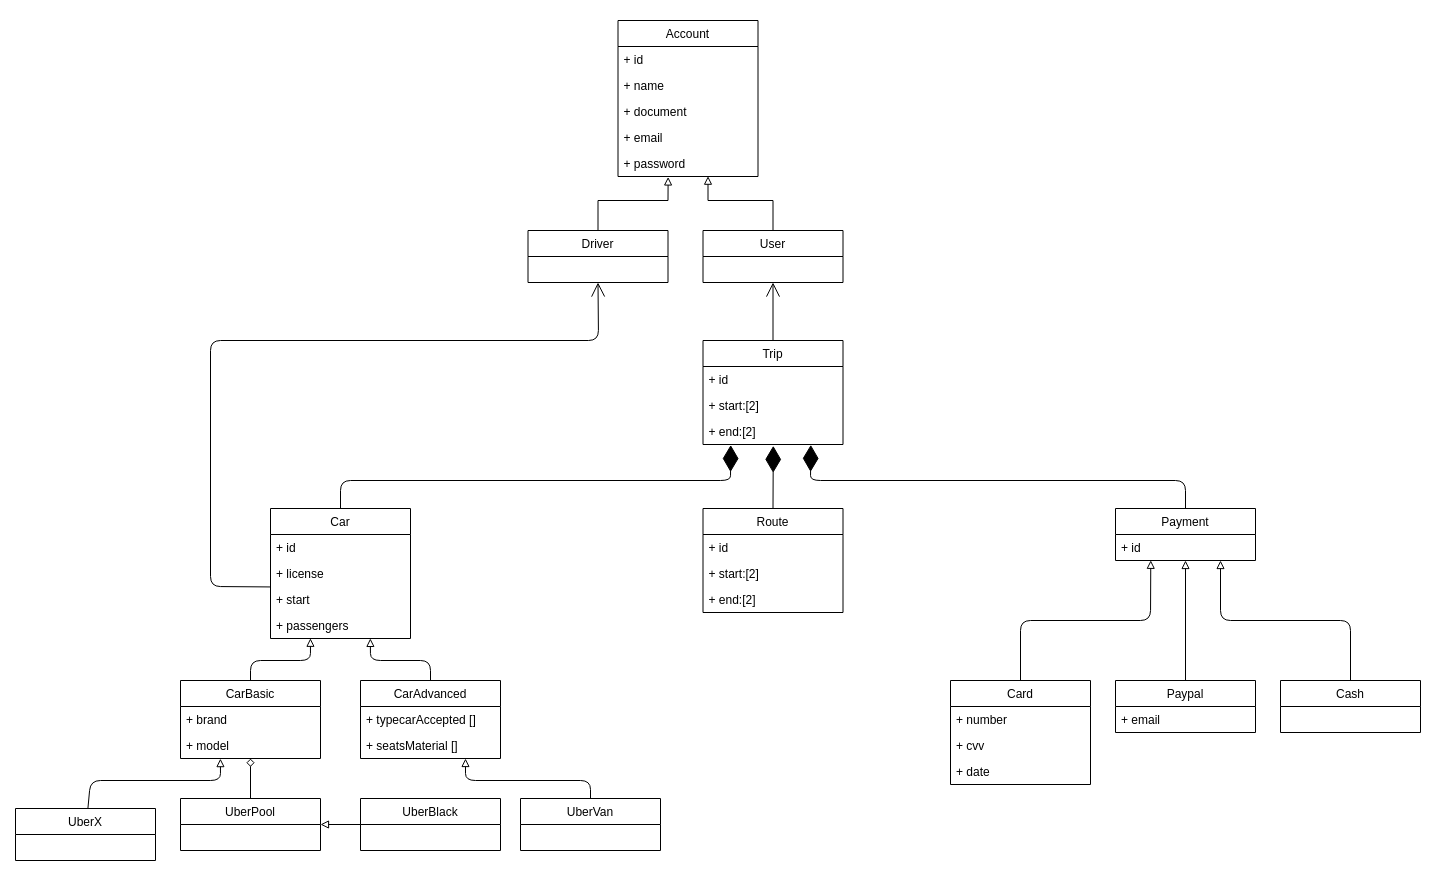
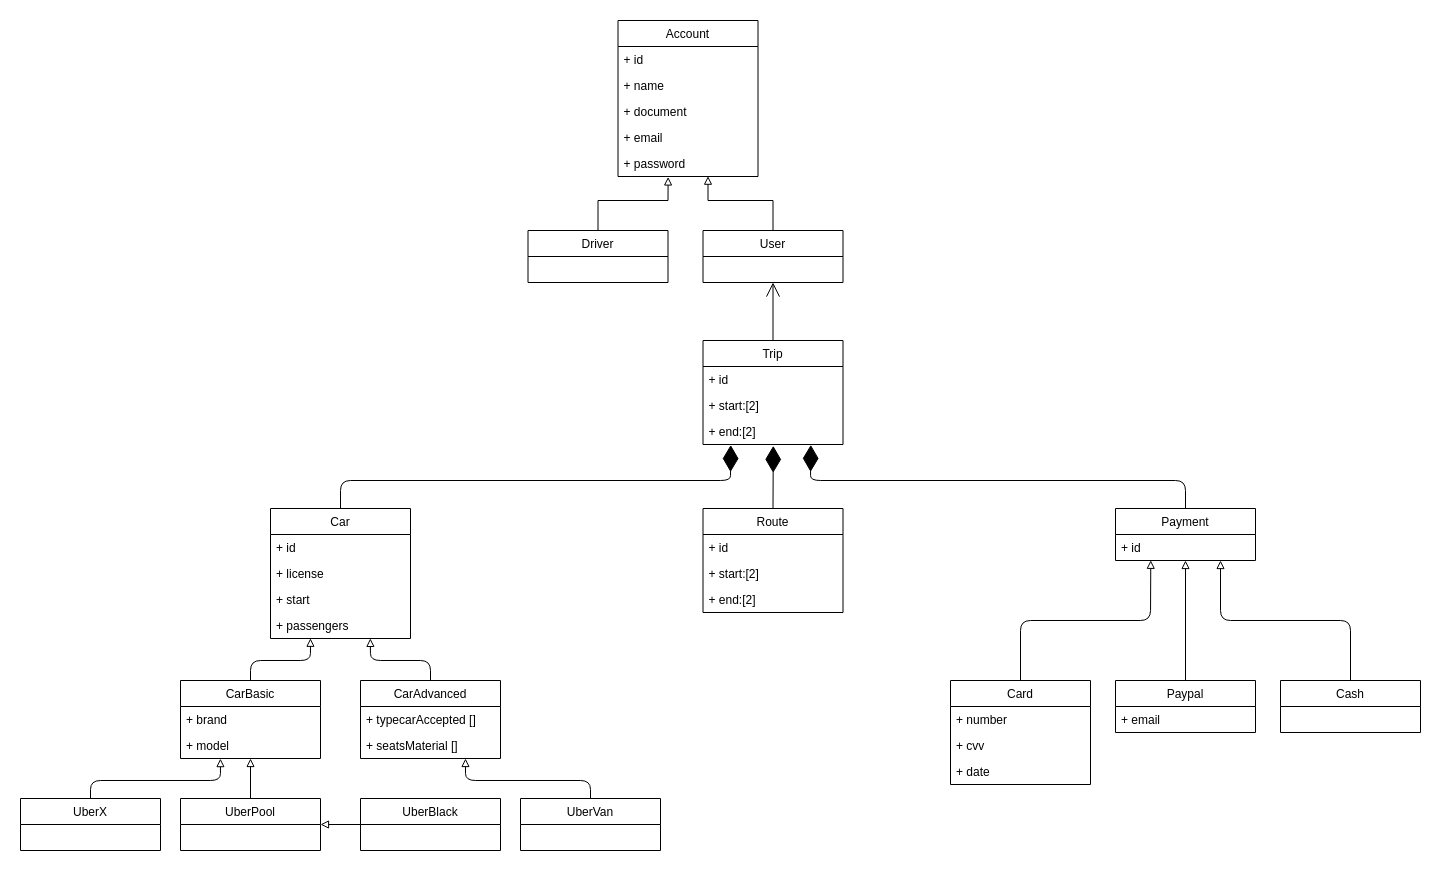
(285, 341) -> none
(251, 767) -> (251, 768)
(86, 835) -> (91, 825)
